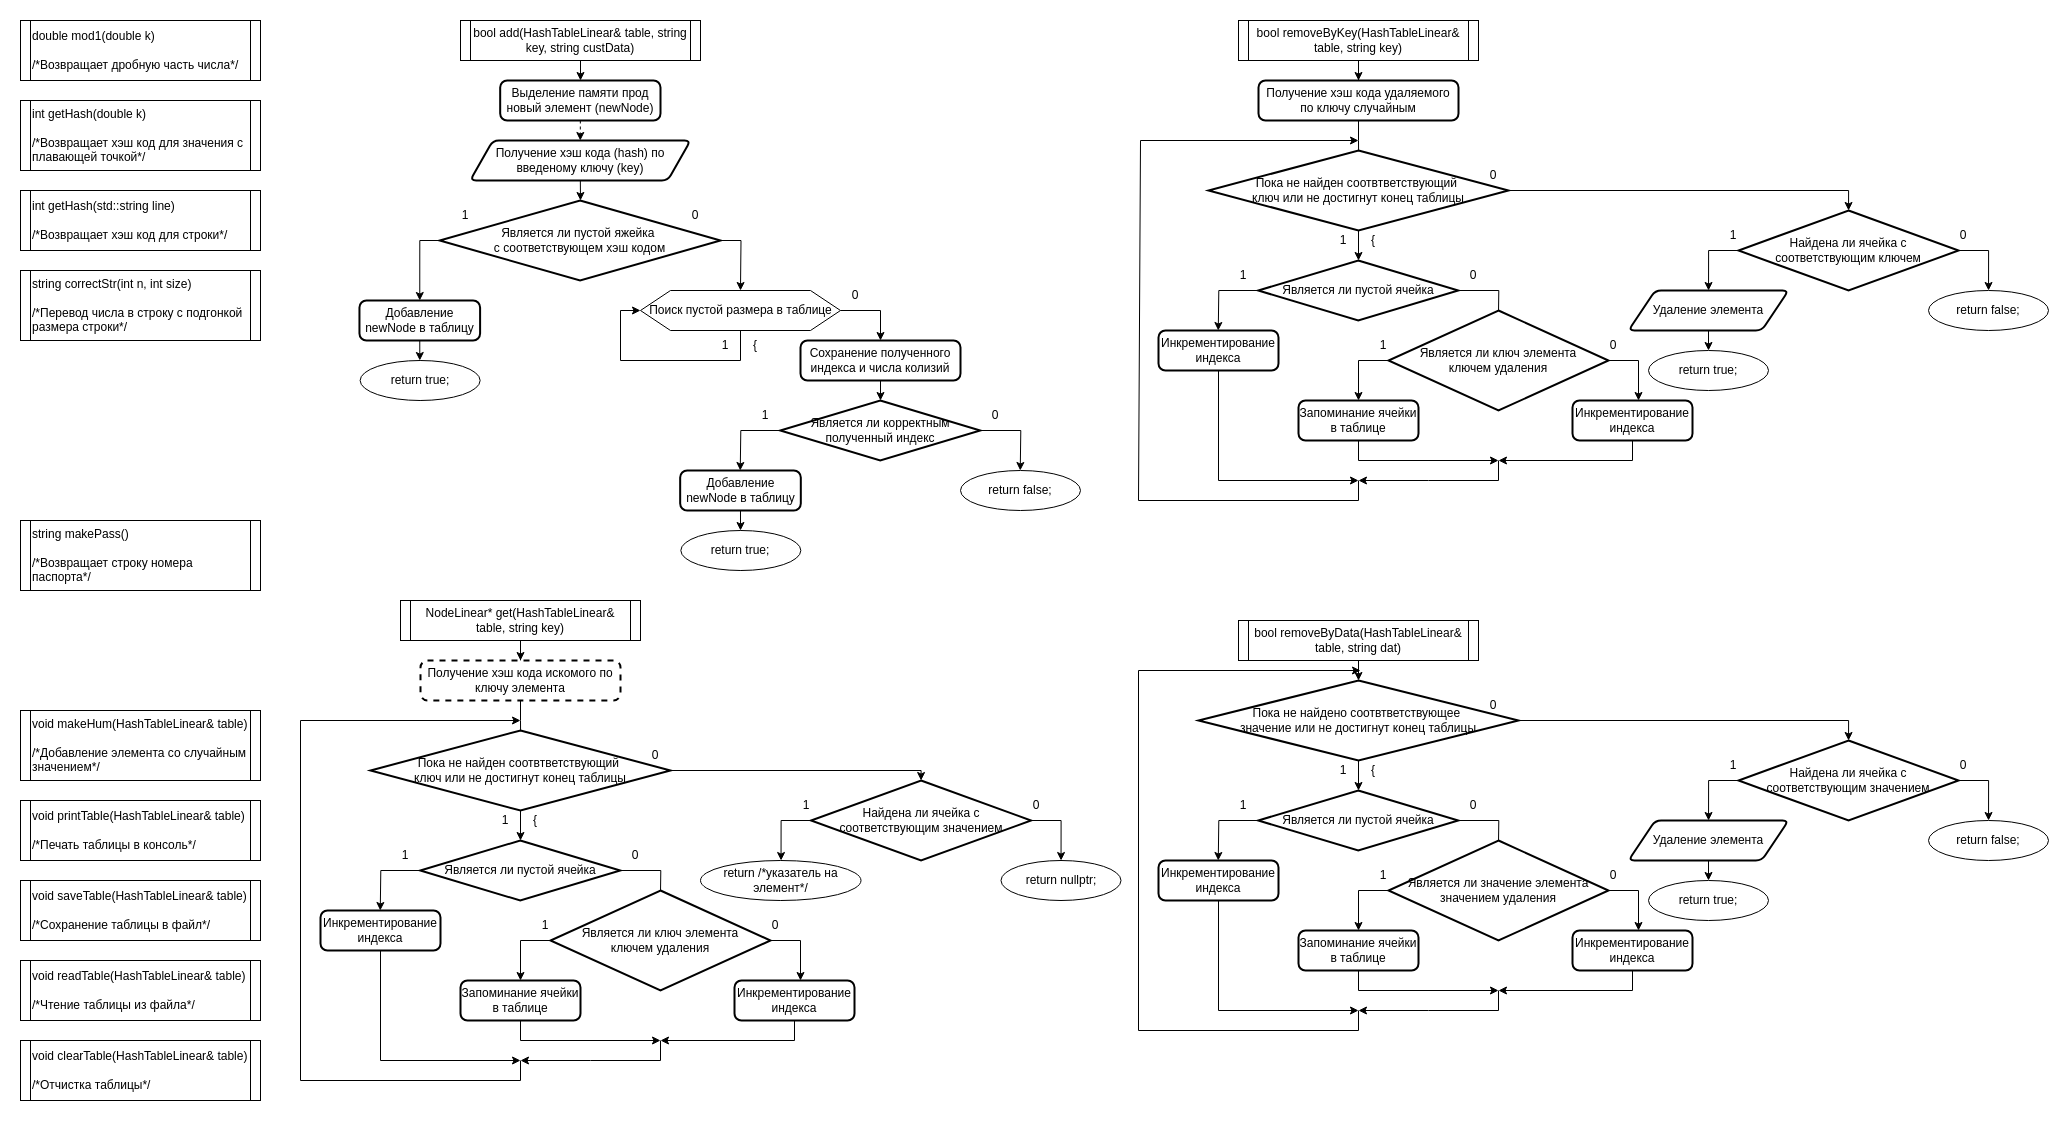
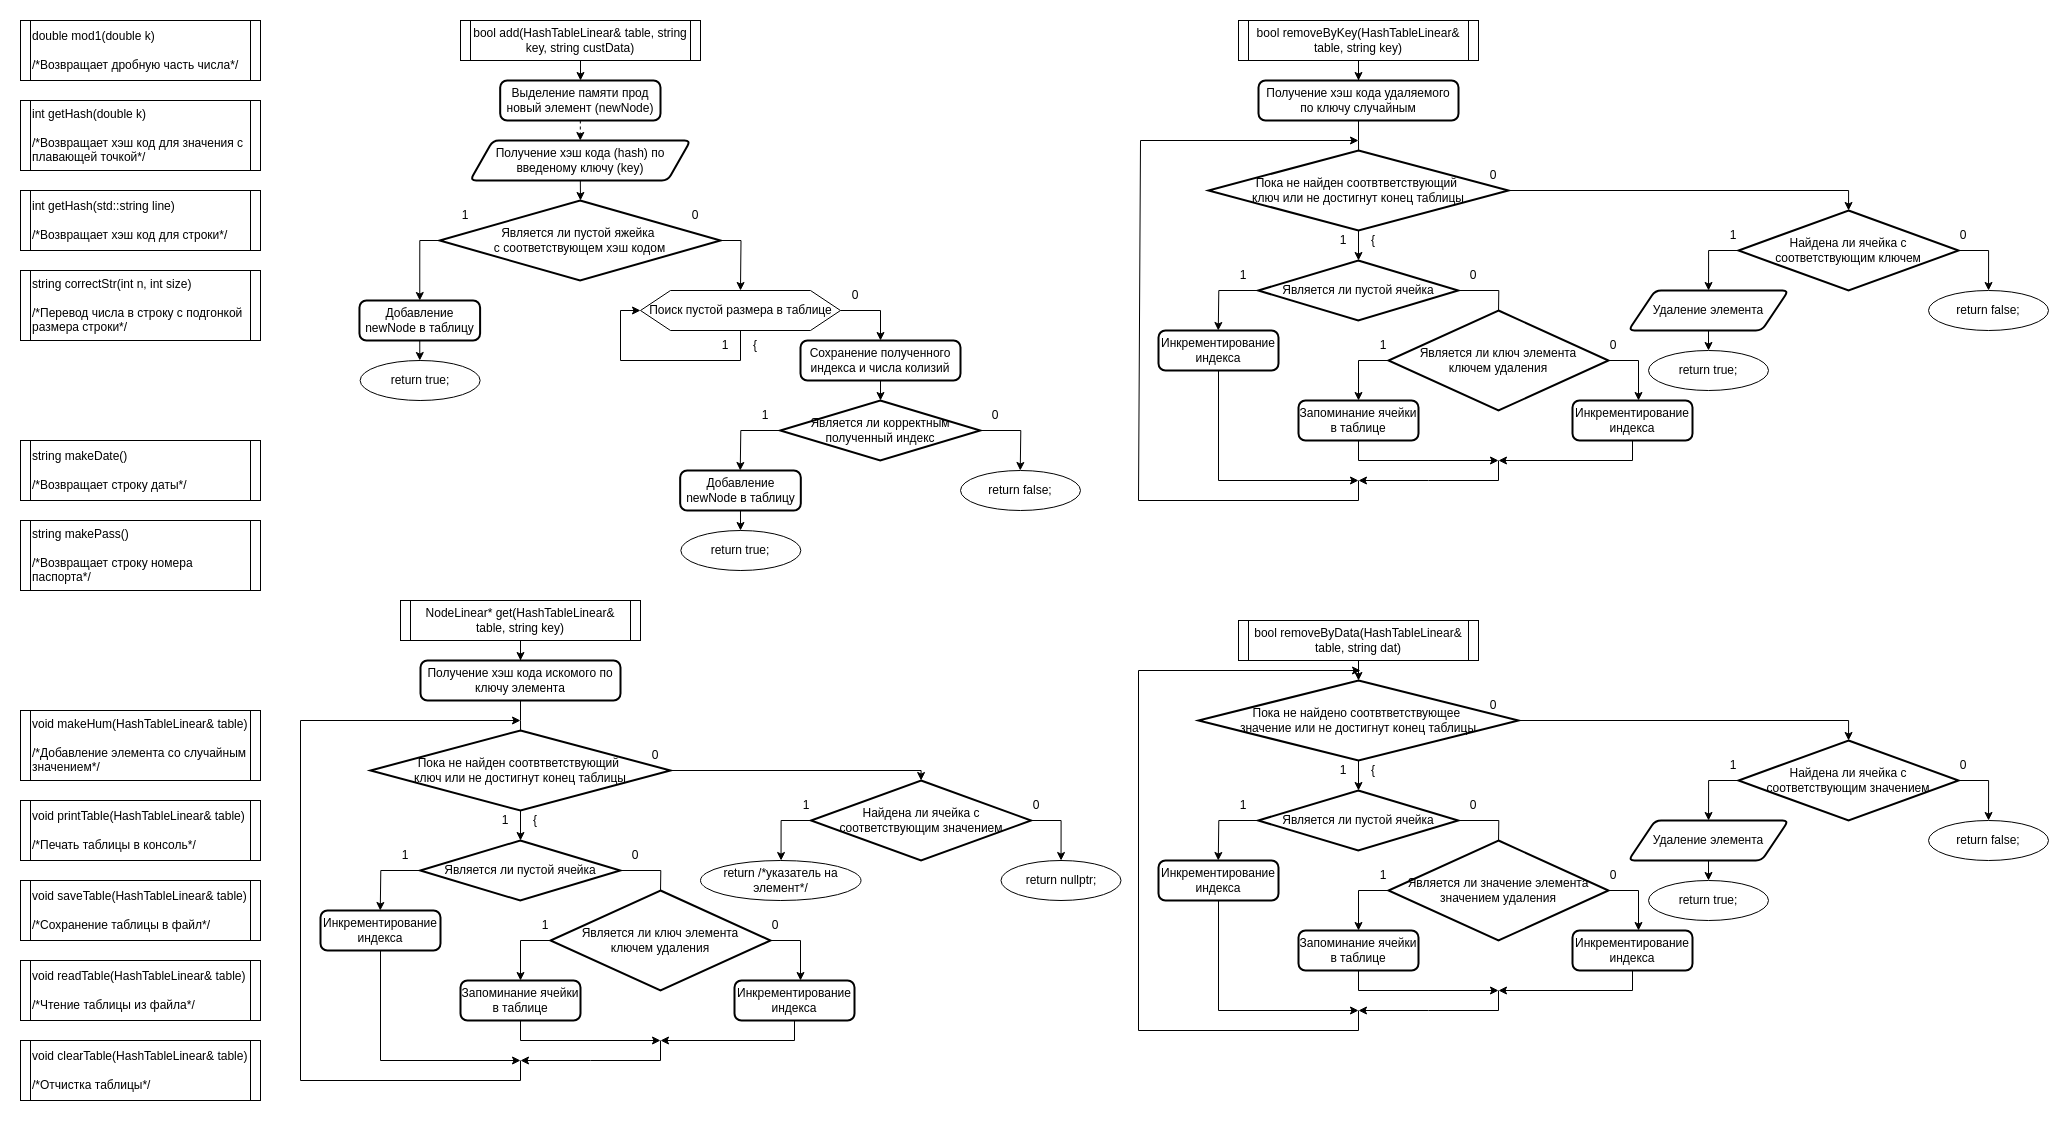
none -> (141, 471)
(521, 681) -> (521, 681)
